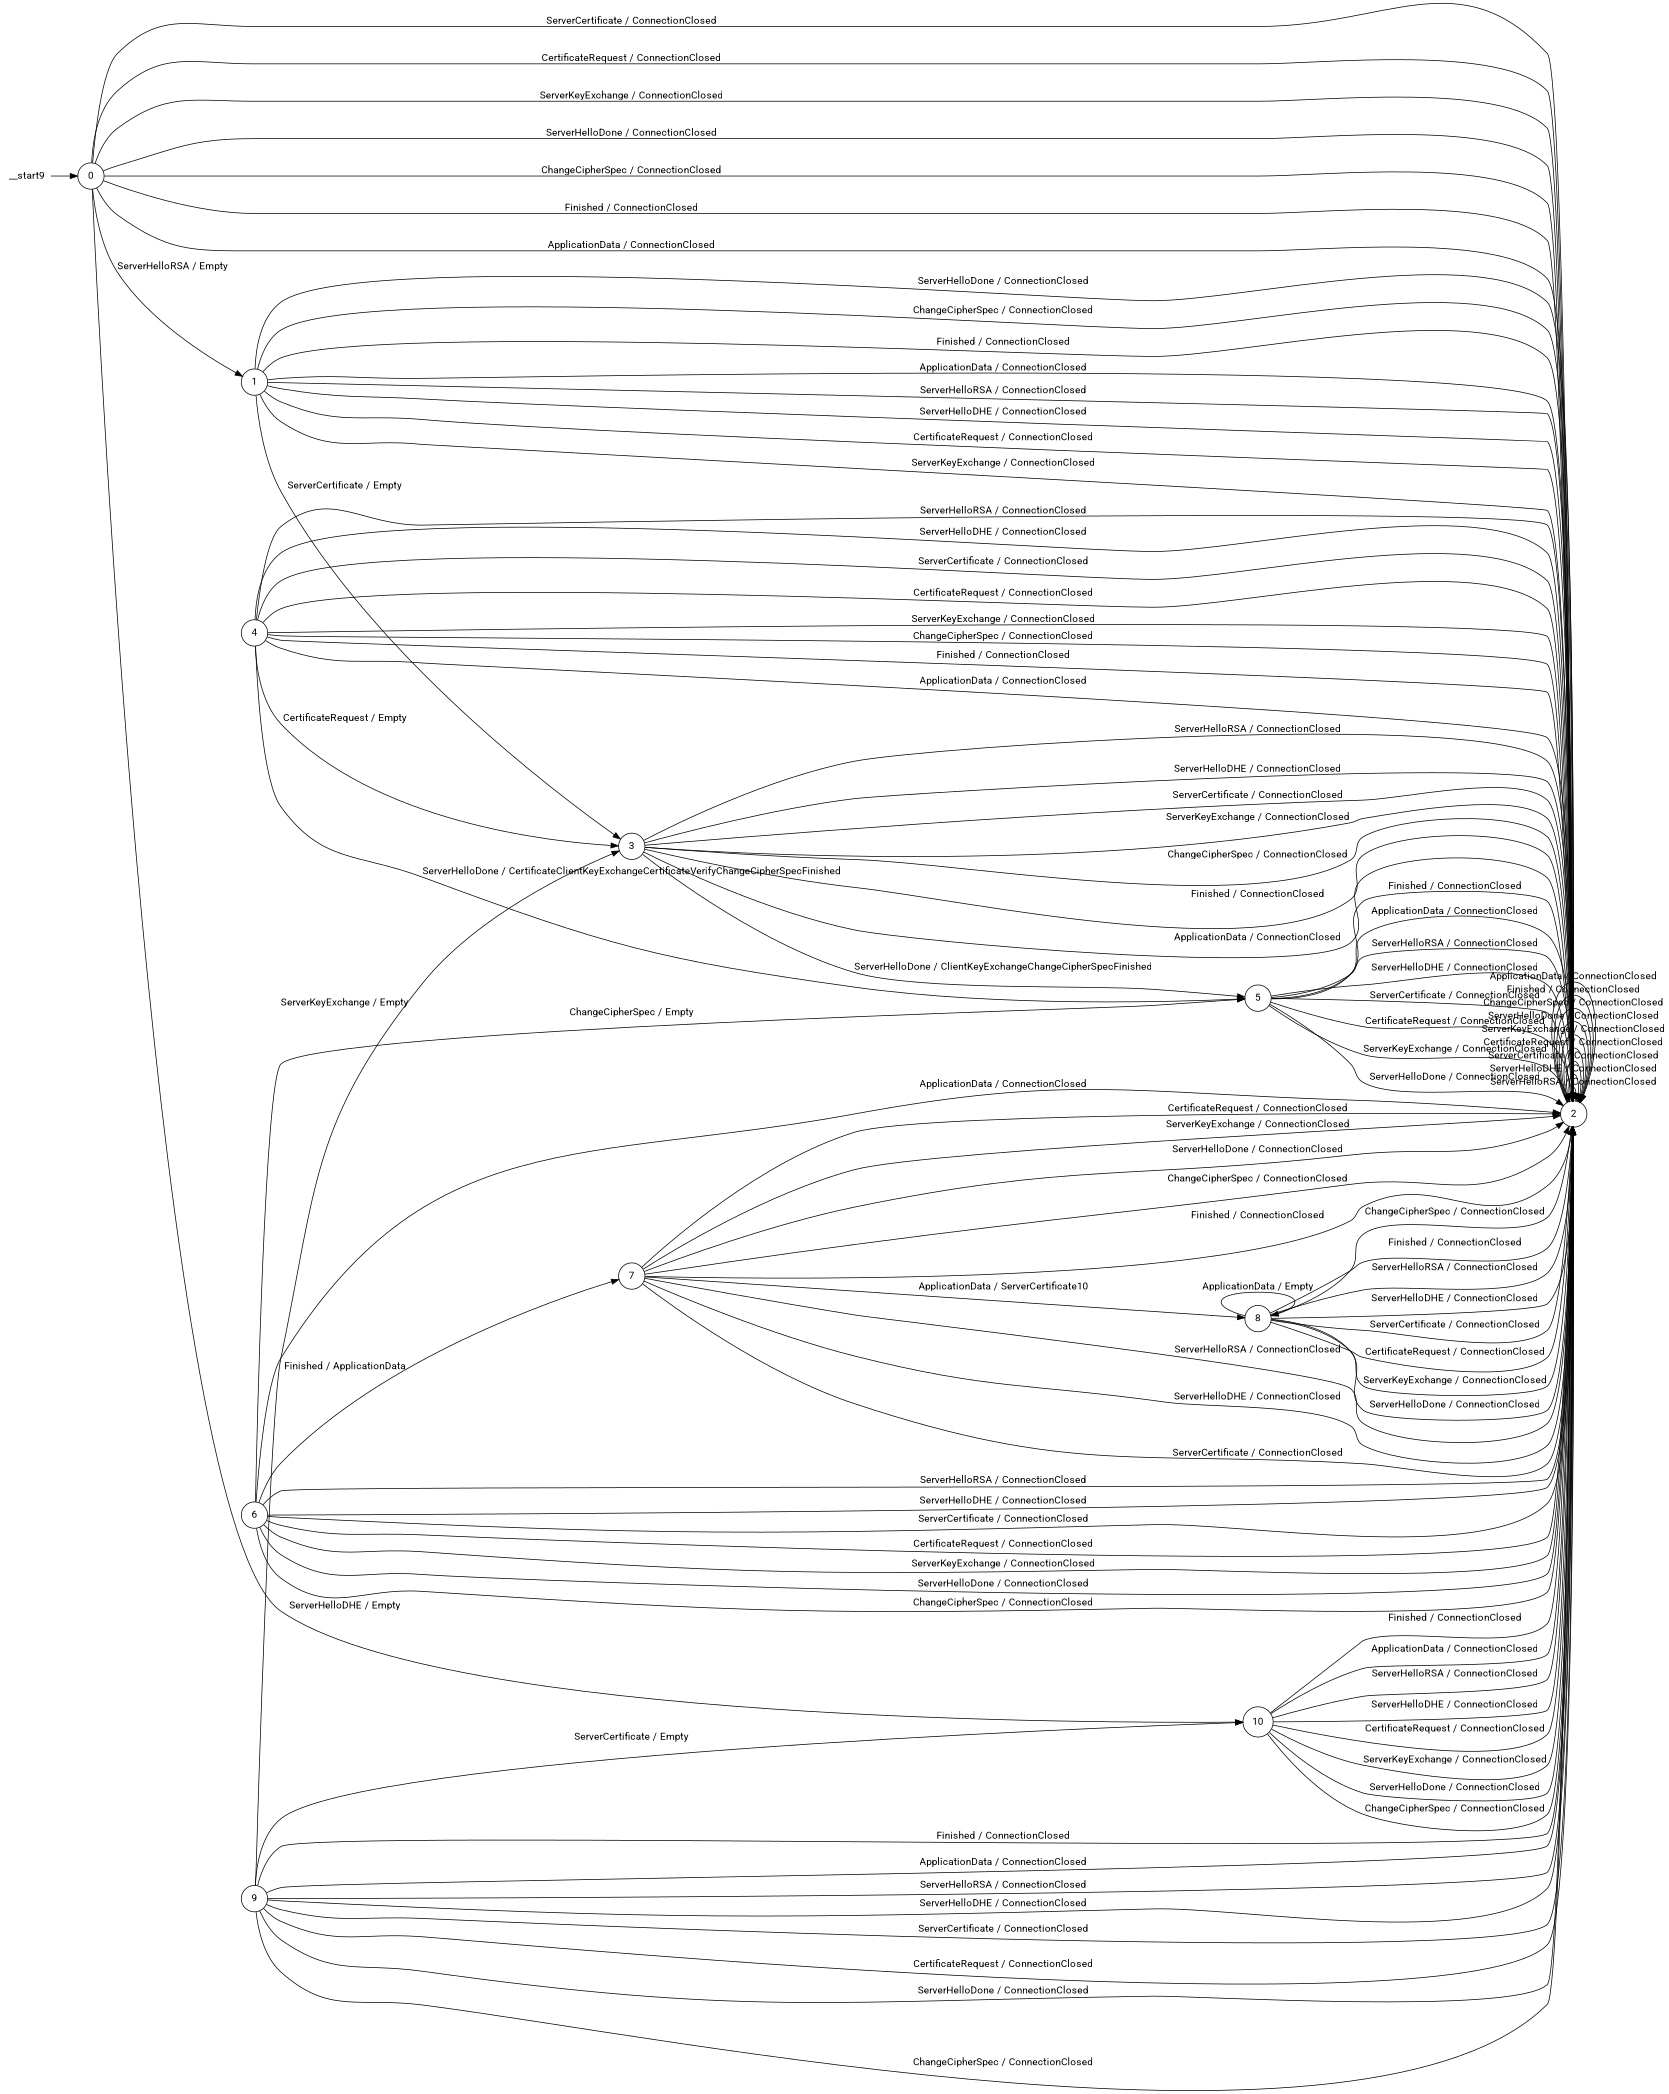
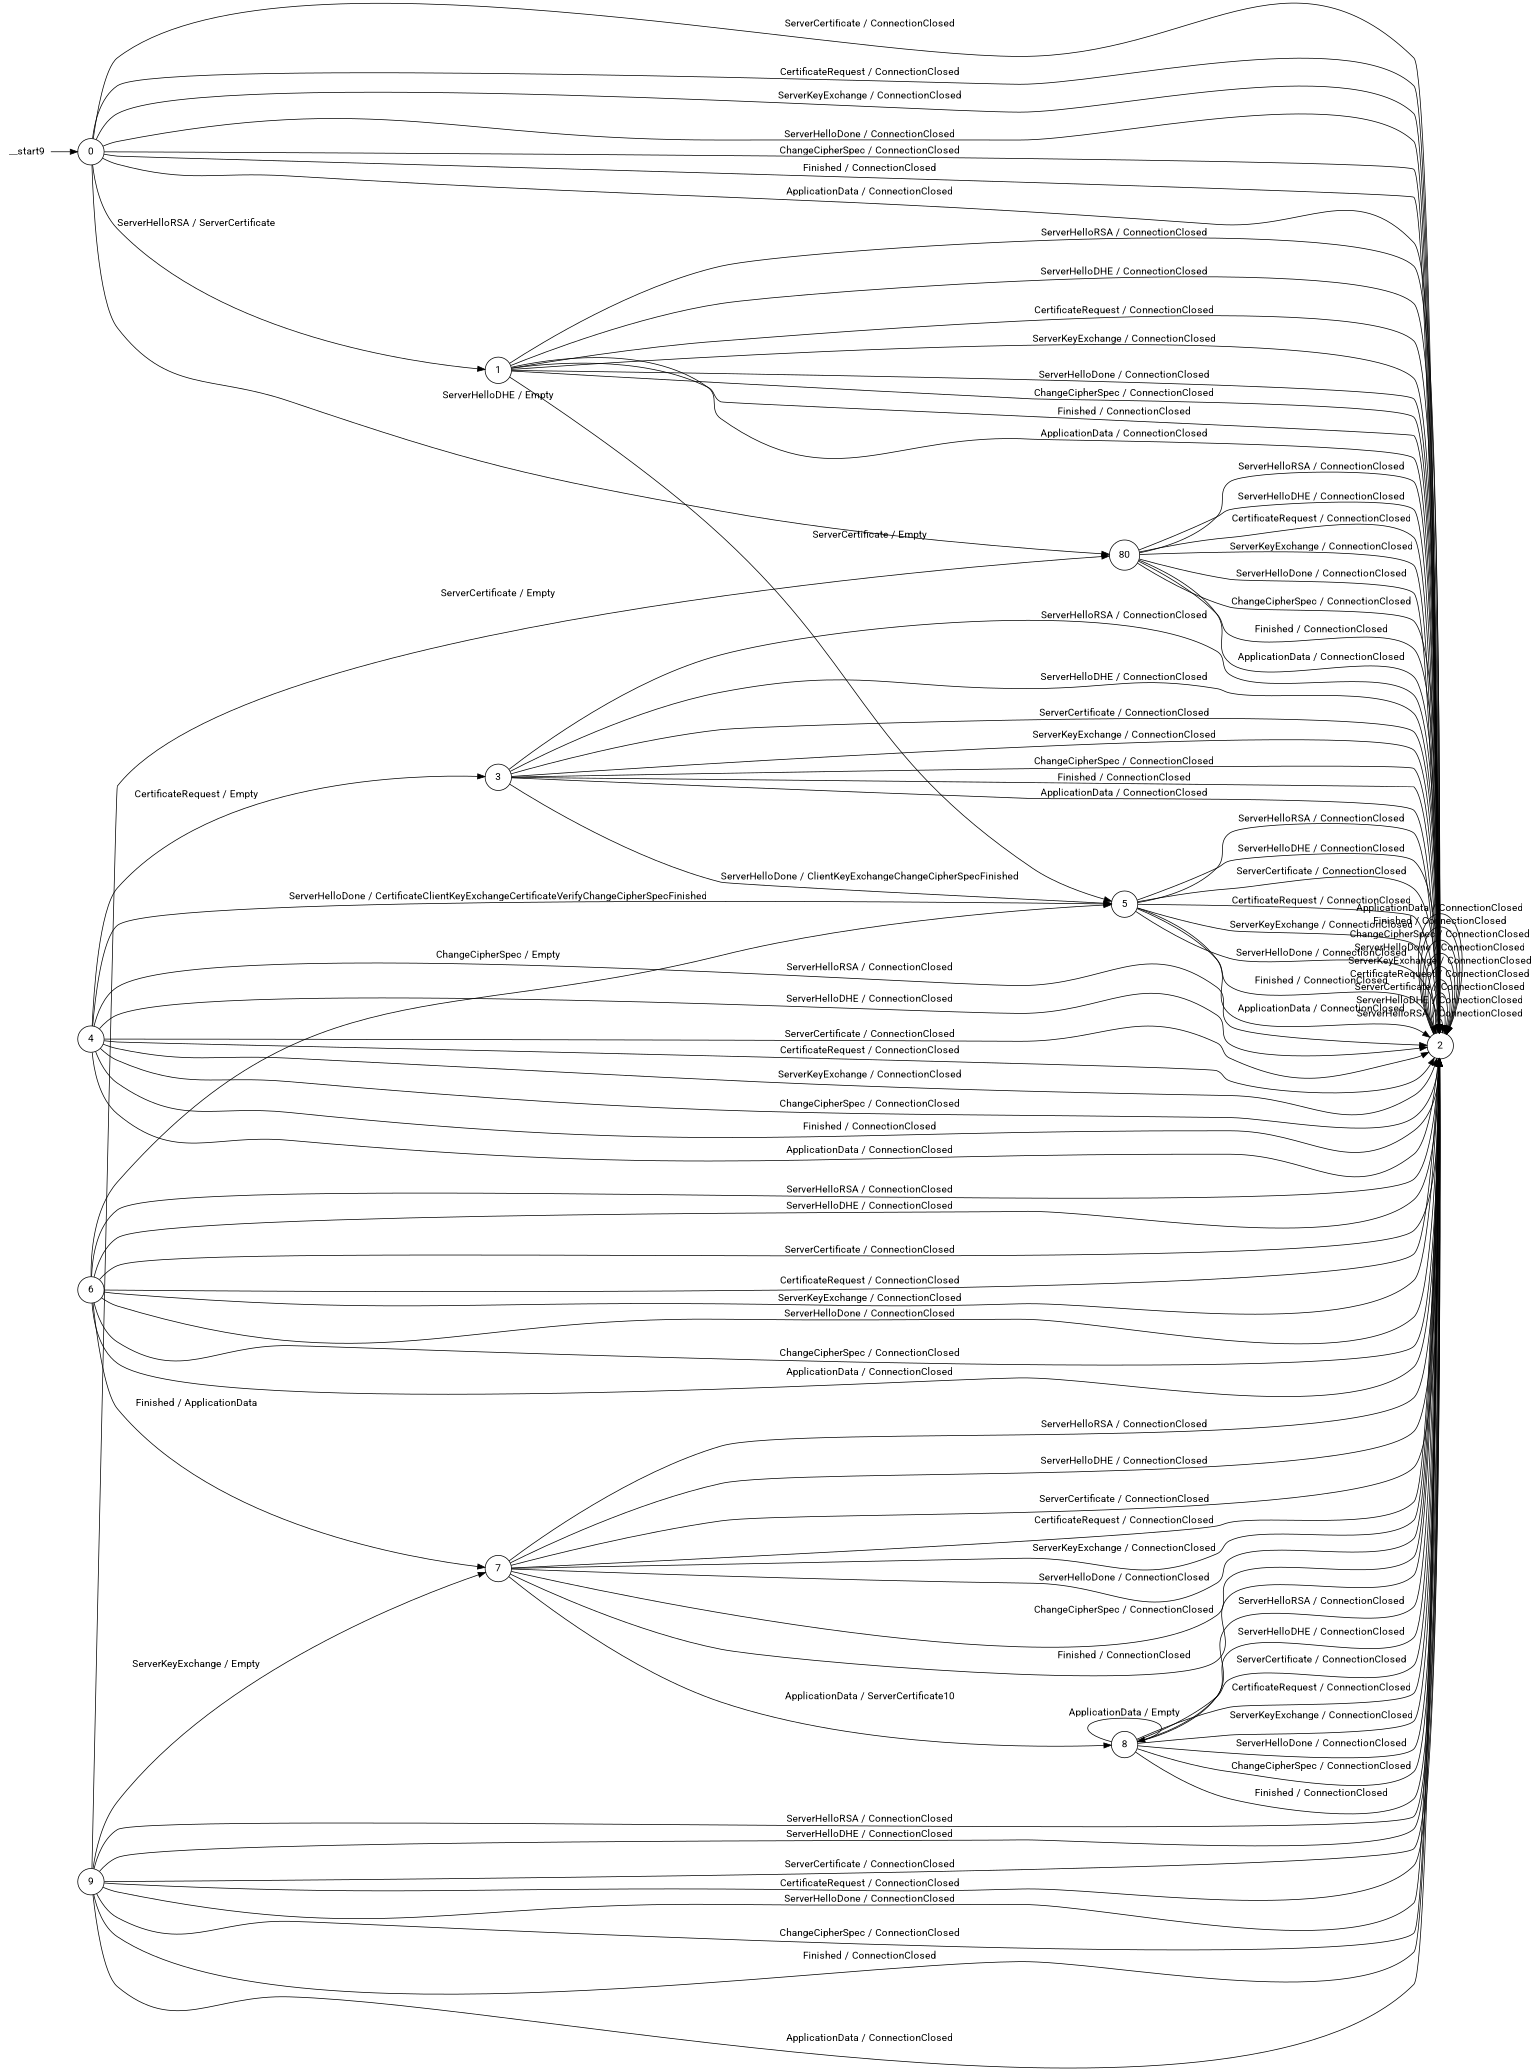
(173, 267) -> (197, 223)
(405, 655) -> (801, 620)
(292, 1304) -> (252, 1684)
(1258, 1722) -> (1125, 555)
